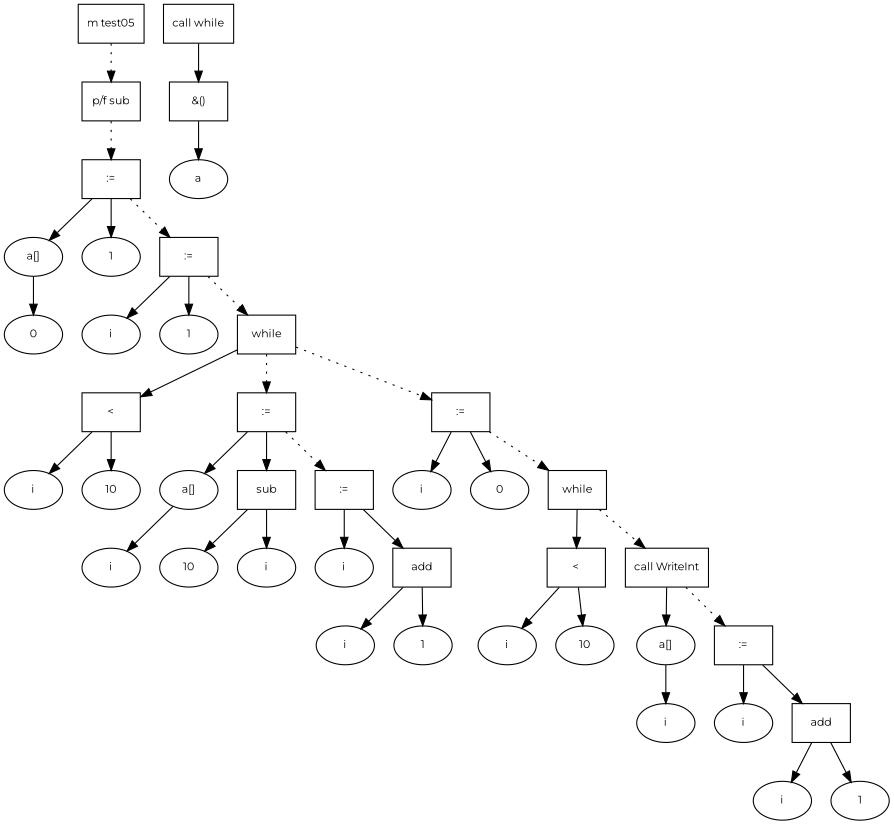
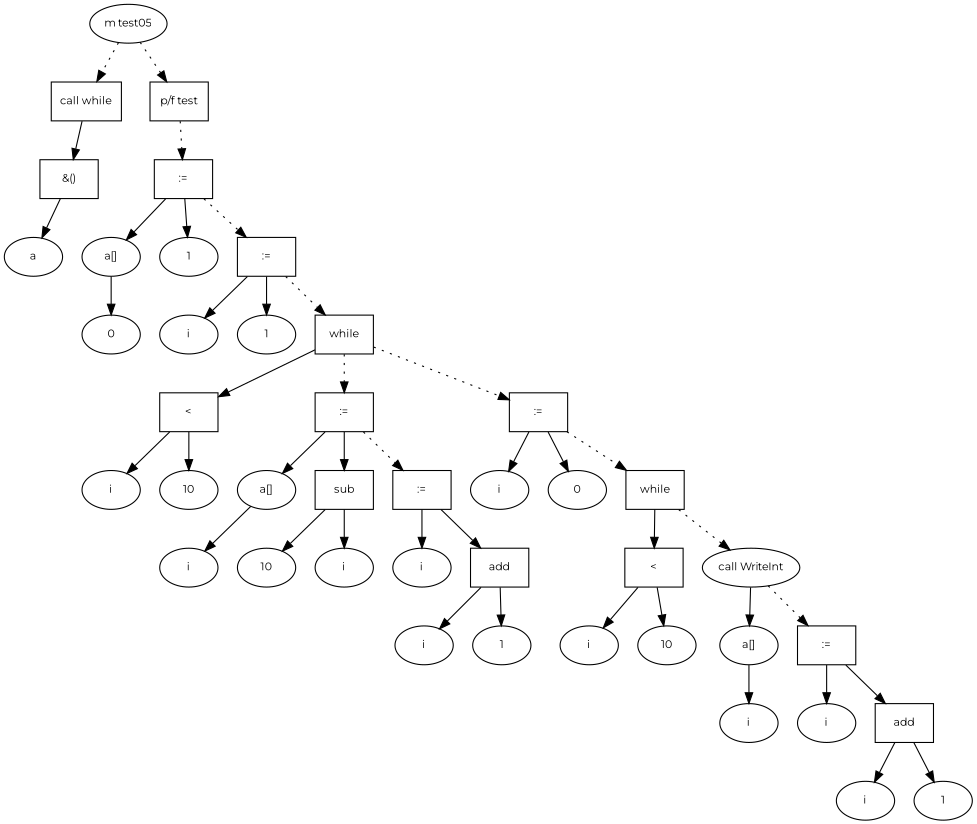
(111, 24) -> (128, 24)
none -> (110, 57)
(111, 101) -> (179, 101)
(667, 568) -> (751, 568)
